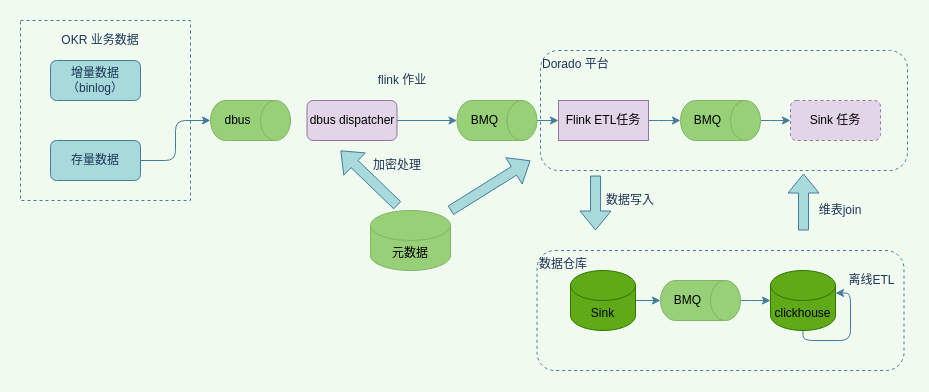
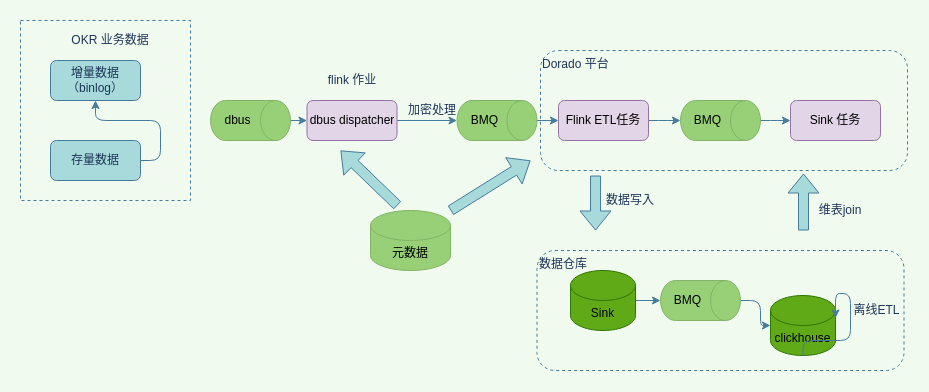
(101, 41) -> (111, 41)
(402, 81) -> (352, 81)
none -> (299, 121)
(604, 121) -> (604, 121)
(836, 121) -> (836, 121)
(176, 139) -> (140, 121)
(397, 166) -> (432, 111)
(872, 281) -> (877, 311)
(803, 301) -> (803, 326)
